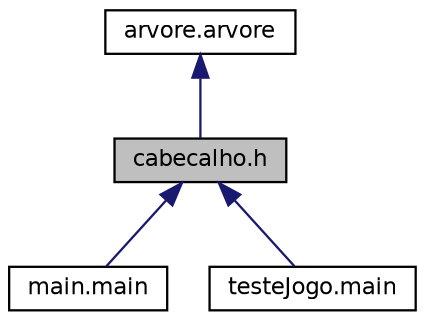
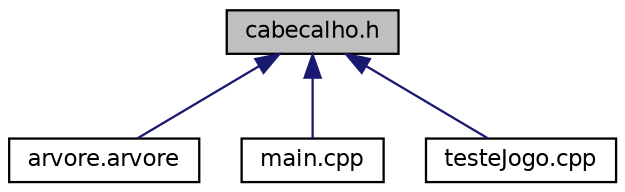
(200, 108) -> (198, 102)
(88, 289) -> (313, 160)
(313, 289) -> (521, 160)
